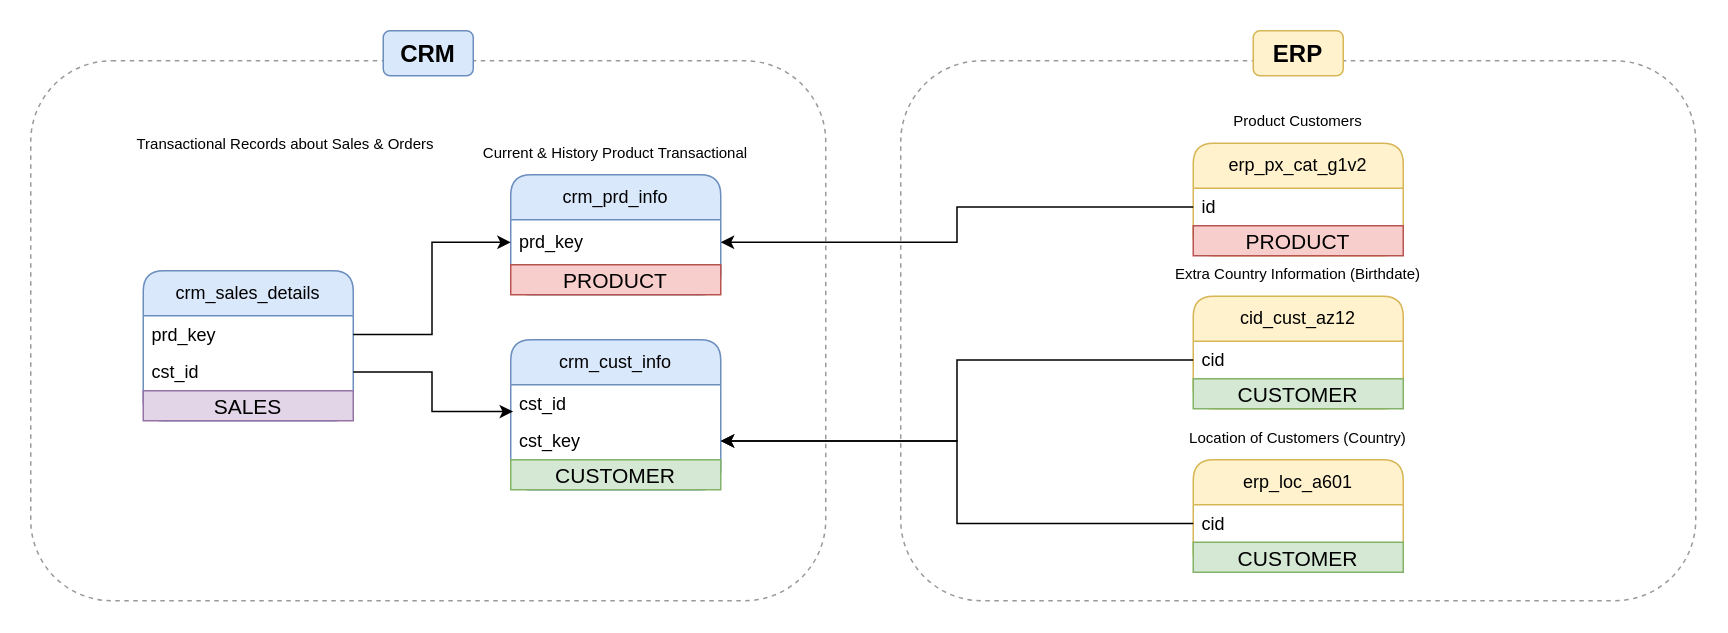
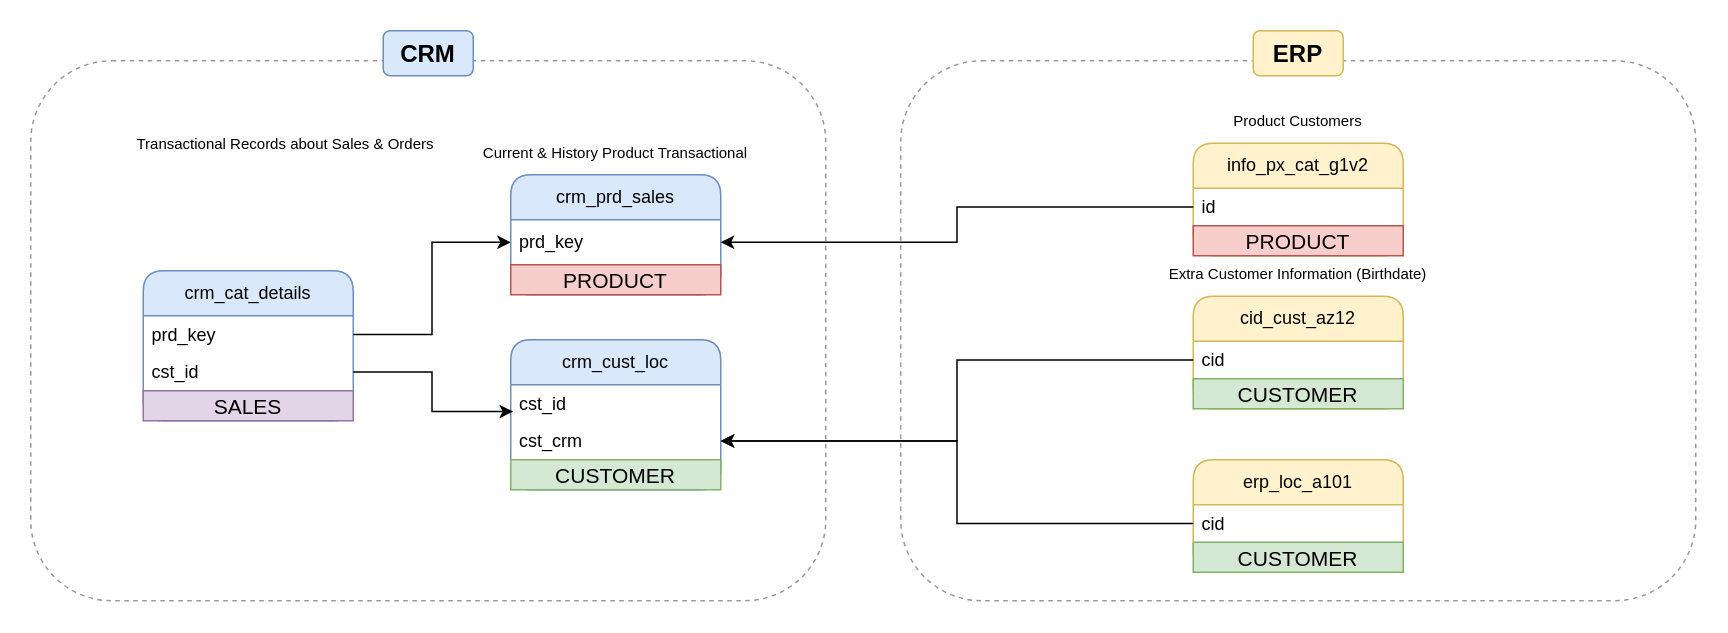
(1298, 166) -> (1298, 166)
(616, 197) -> (616, 197)
(1298, 274) -> (1298, 274)
(248, 293) -> (248, 293)
(616, 362) -> (616, 362)
(1298, 437) -> none
(555, 442) -> (555, 442)
(1298, 482) -> (1298, 482)
